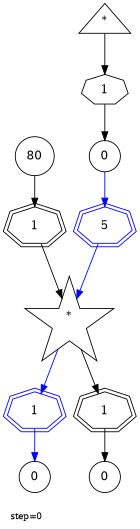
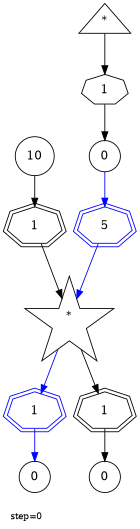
(35, 156) -> (35, 156)
